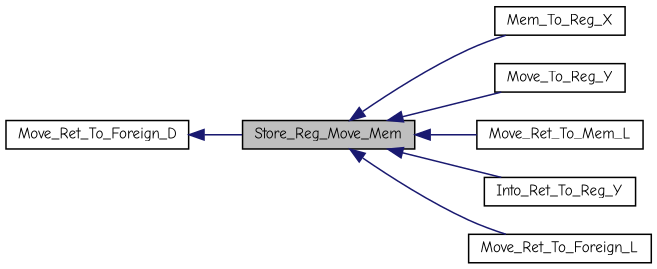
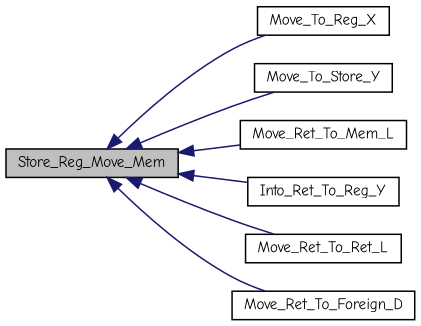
(560, 21) -> (323, 21)
(560, 78) -> (323, 78)
(223, 135) -> (187, 247)
(560, 249) -> (323, 249)
